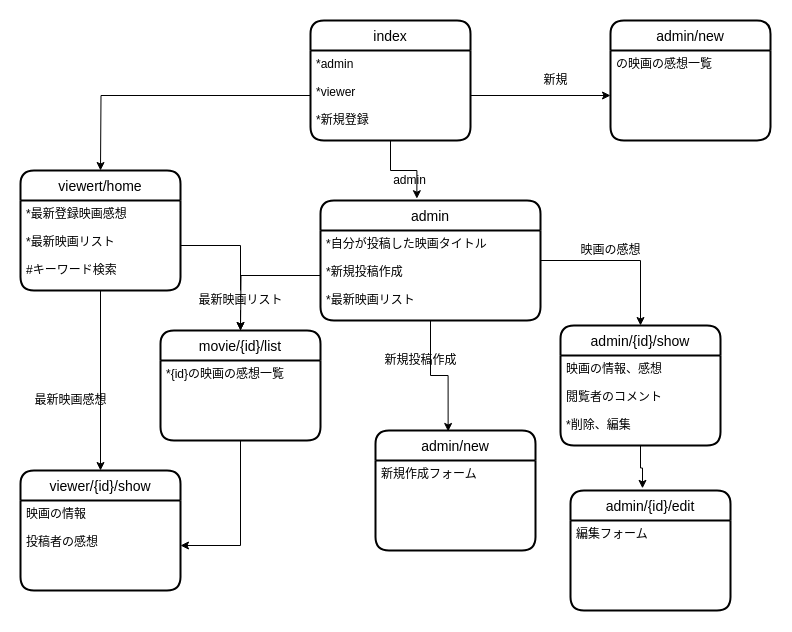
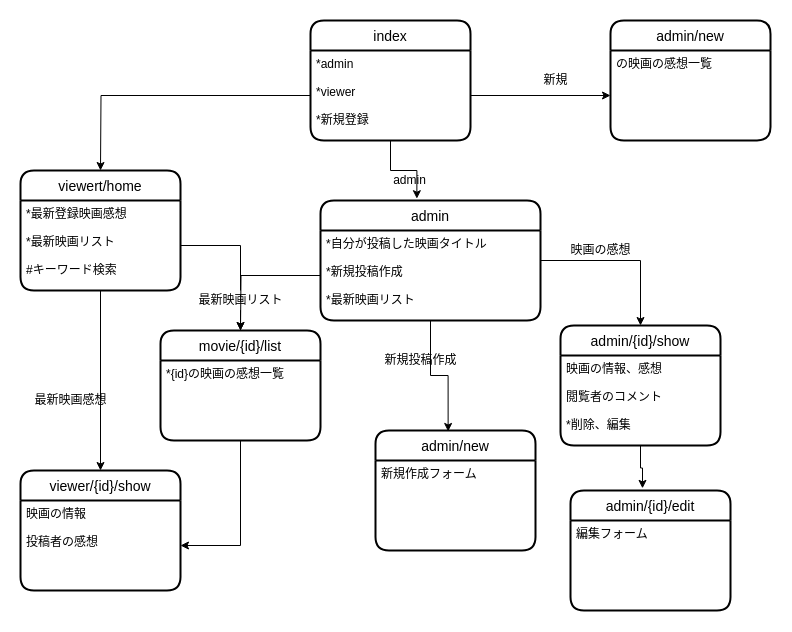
(611, 251) -> (601, 251)
